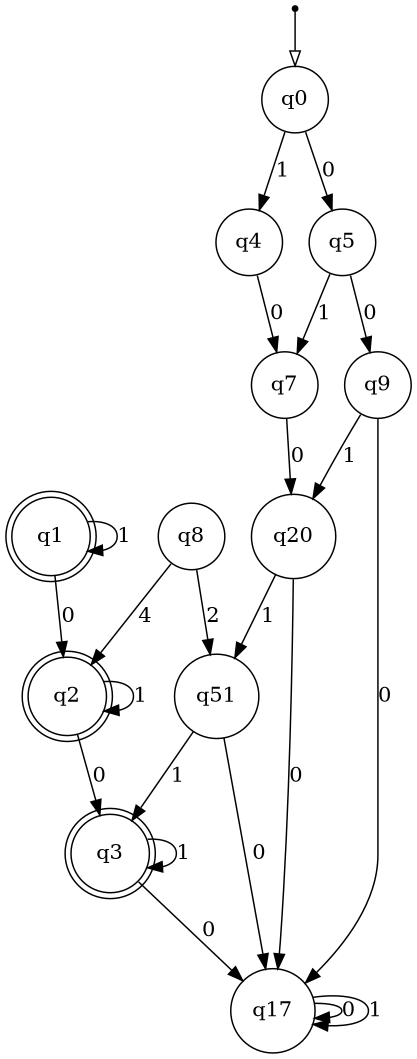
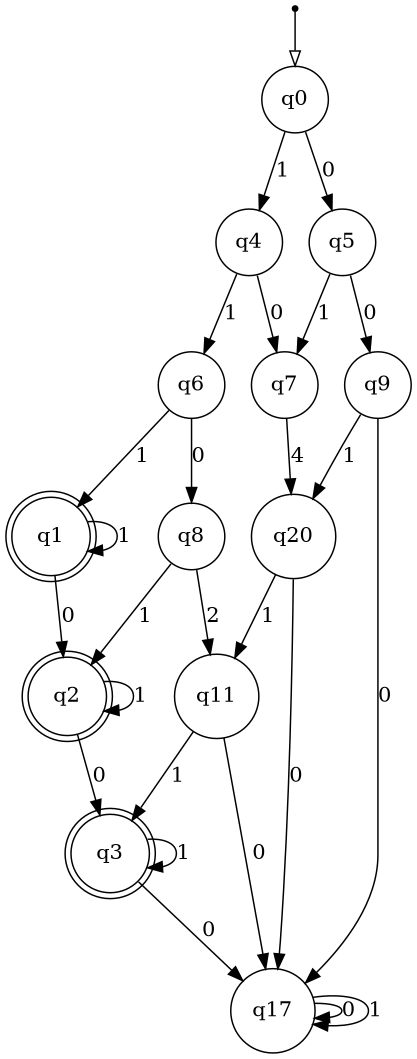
none -> (192, 385)
(298, 456) -> (298, 456)
(146, 616) -> (146, 616)
(217, 696) -> (217, 696)
